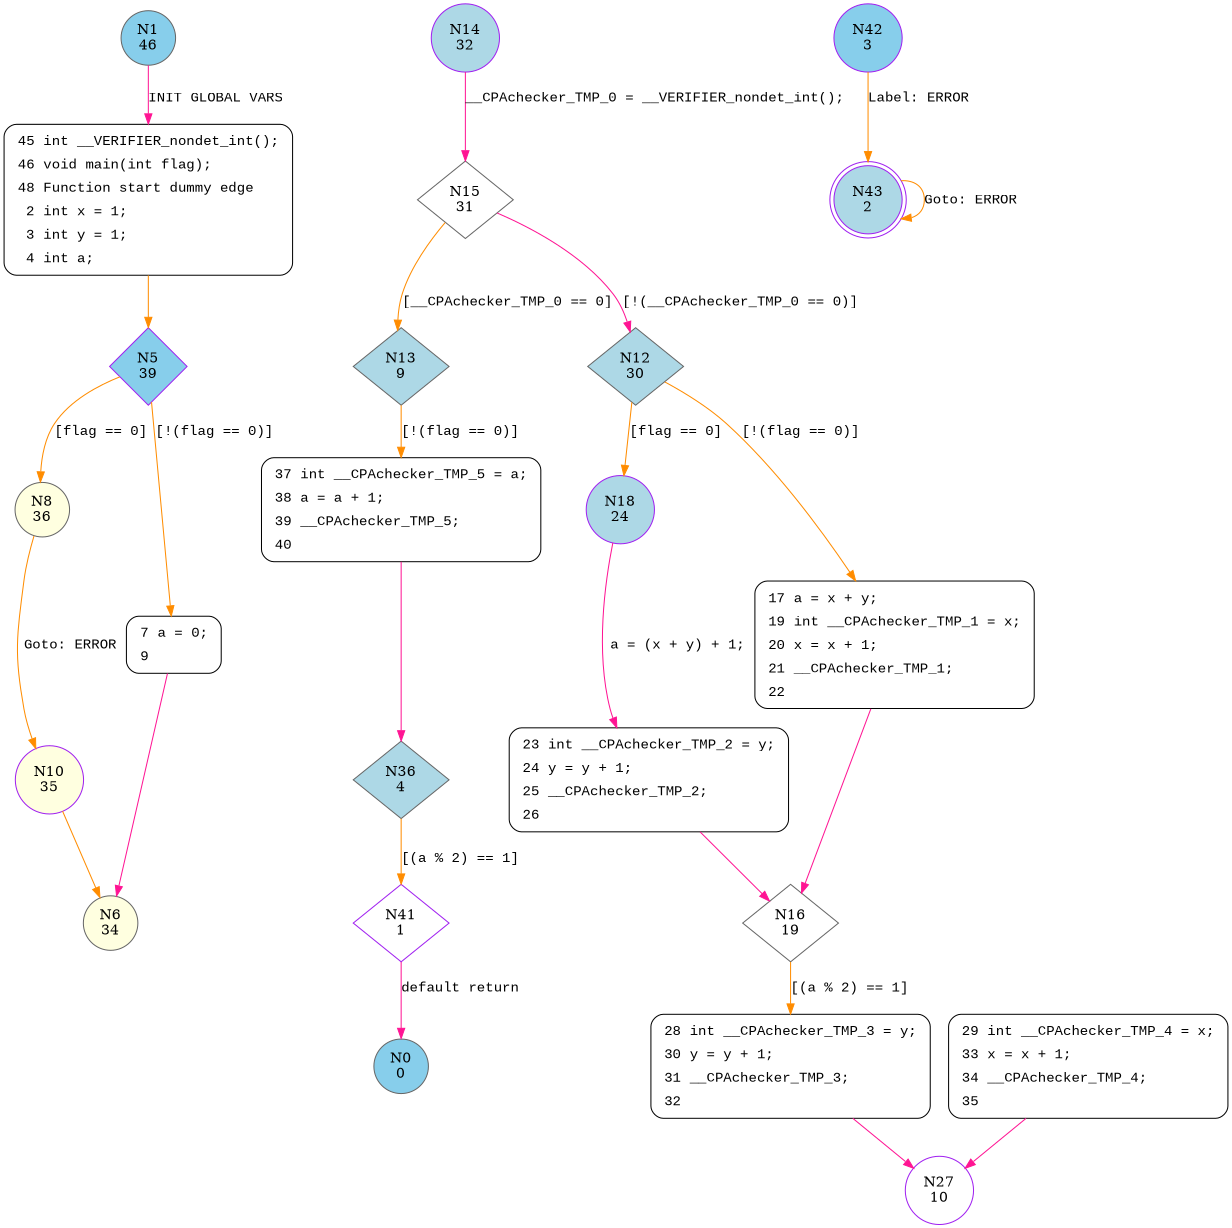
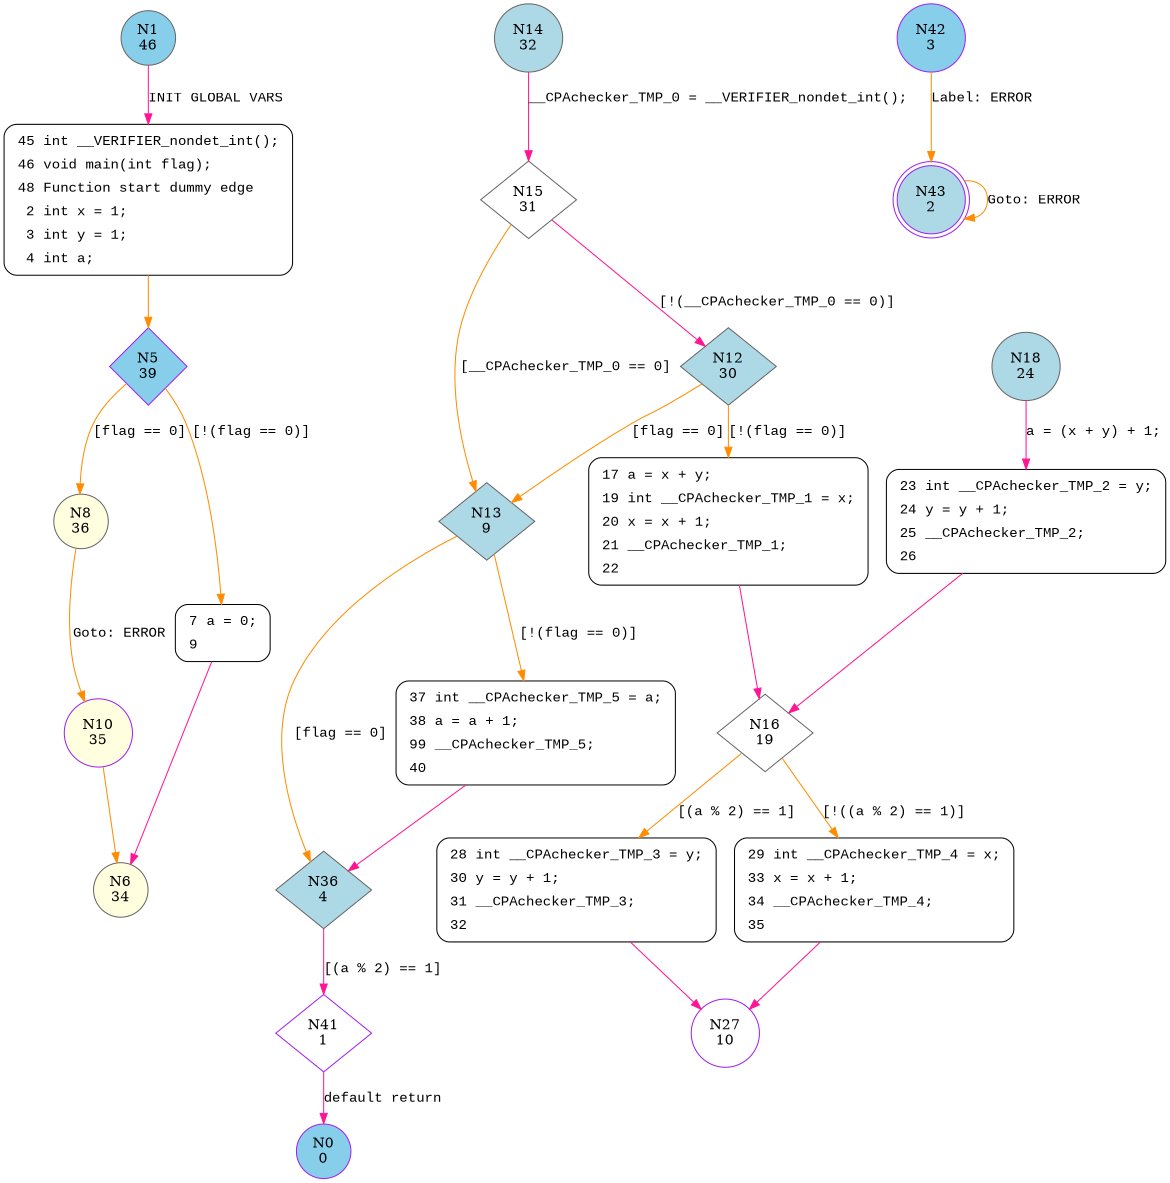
(465, 38) -> (529, 38)
(628, 434) -> (609, 437)
(620, 510) -> (1026, 366)
(283, 521) -> (418, 744)
none -> (305, 661)
none -> (807, 794)
(401, 846) -> (324, 956)
(401, 1066) -> (324, 1151)
